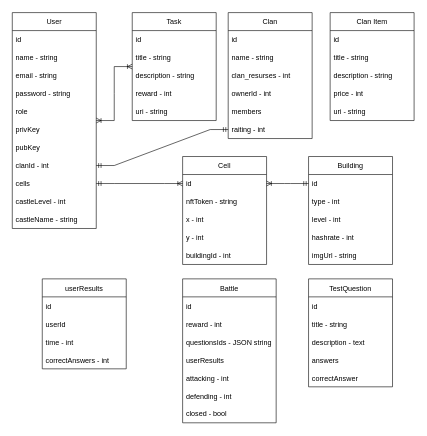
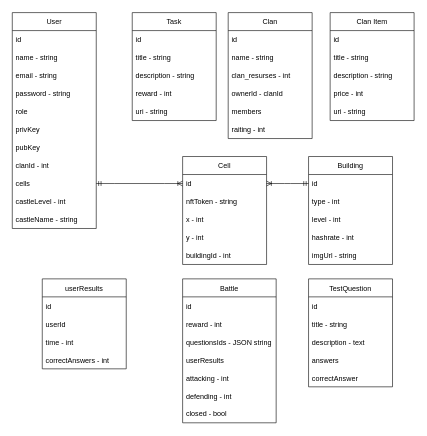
(255, 94) -> (261, 94)
(107, 120) -> none
(162, 147) -> none
